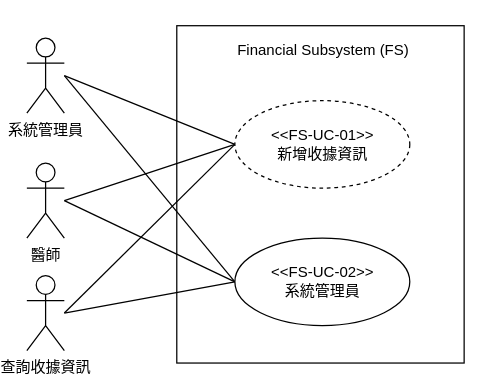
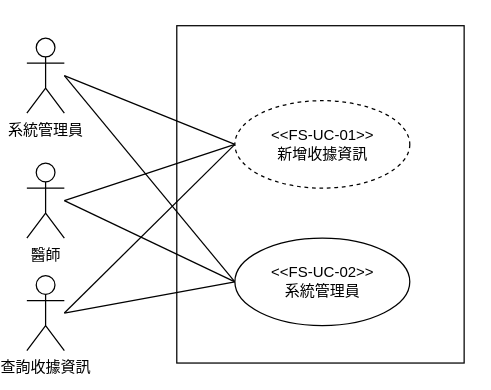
(323, 51) -> none
